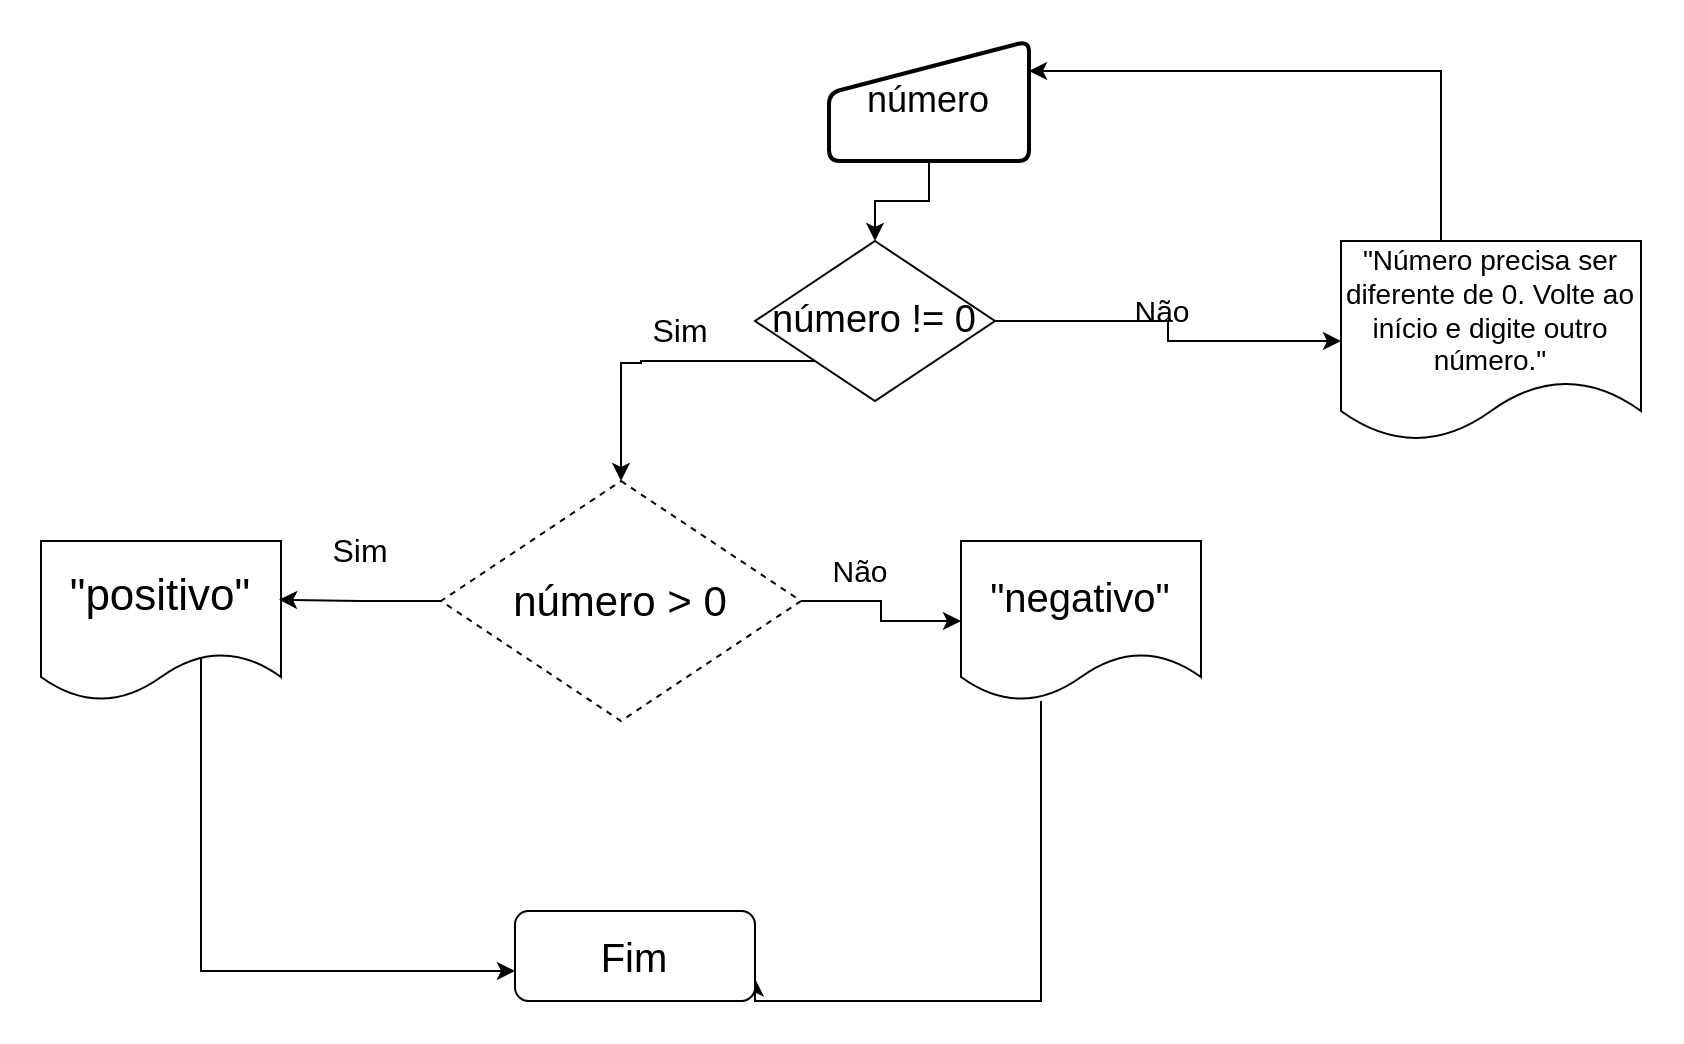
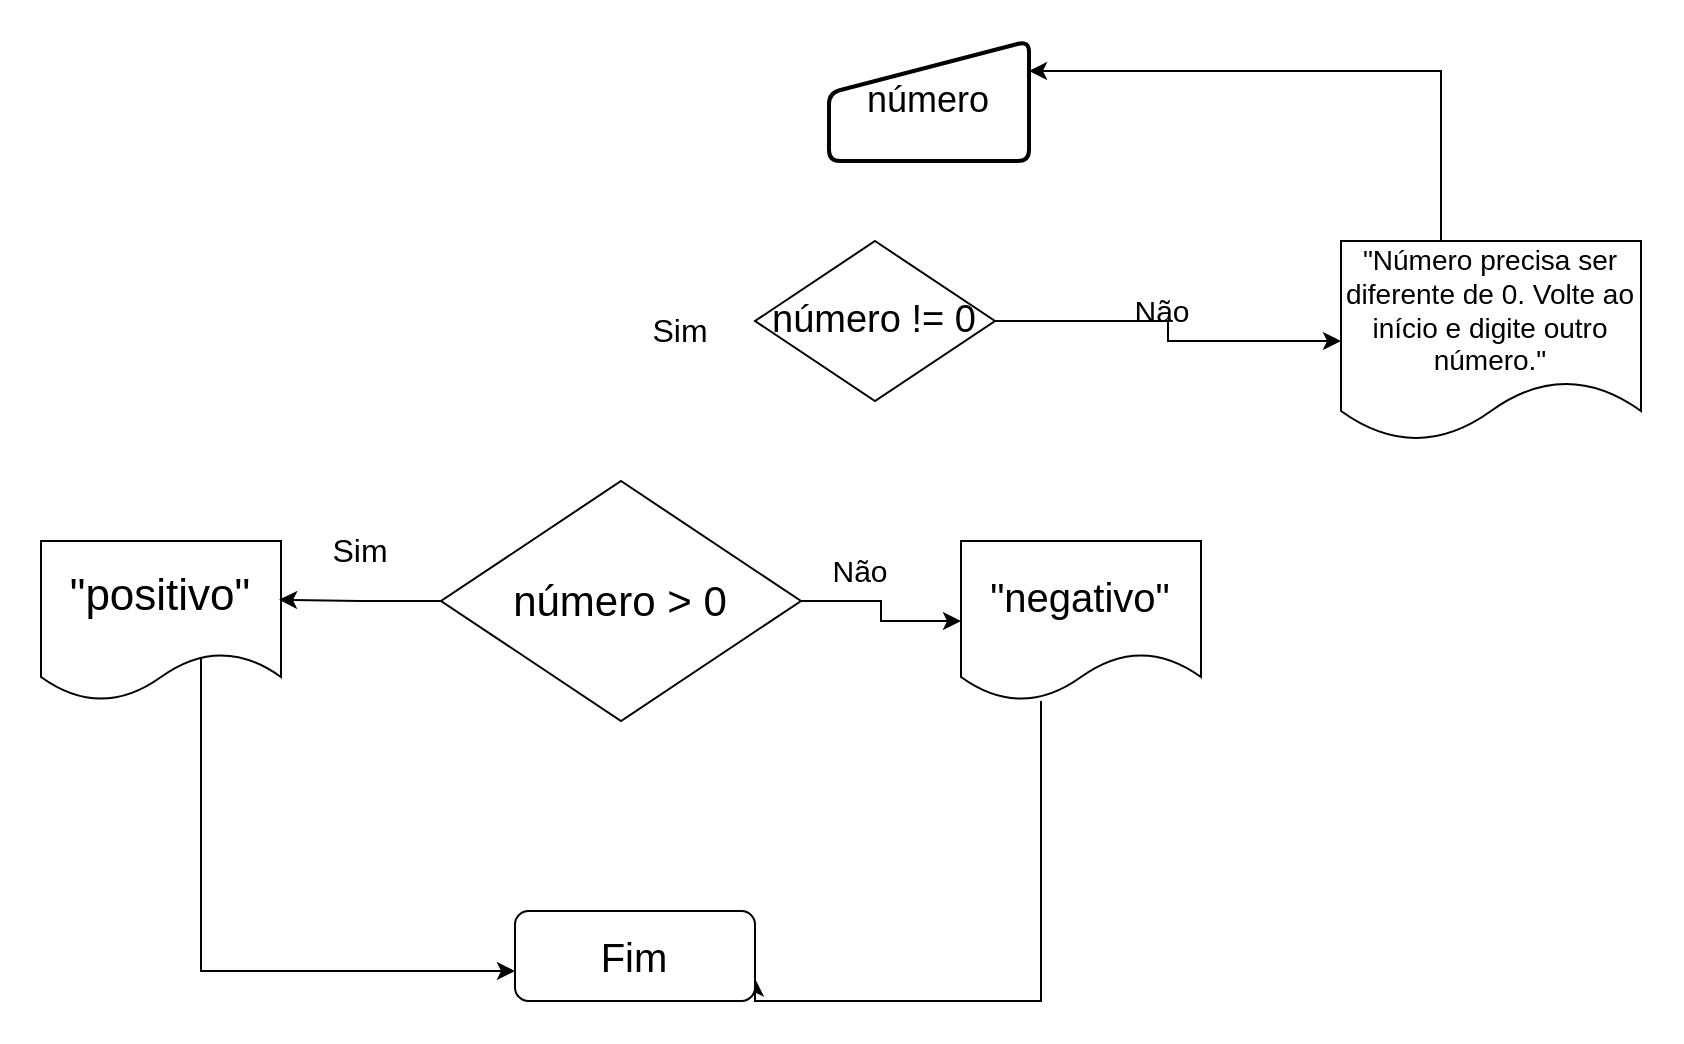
(909, 201) -> none
(665, 361) -> none
(621, 601) -> (621, 601)
